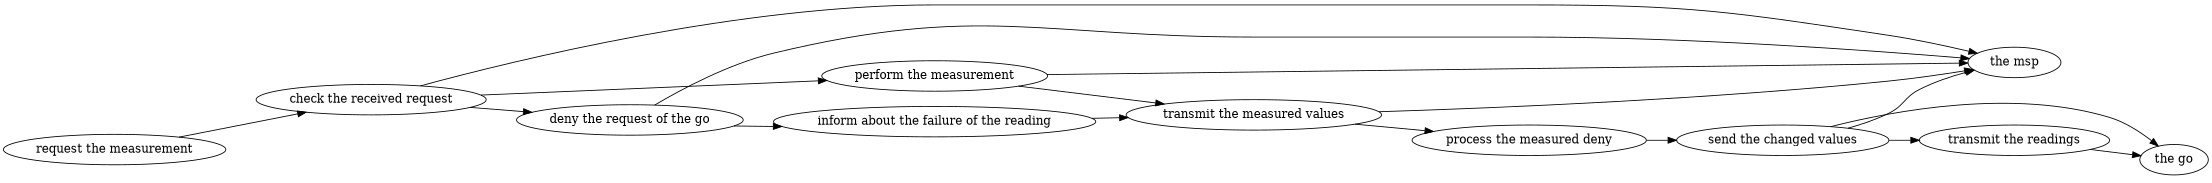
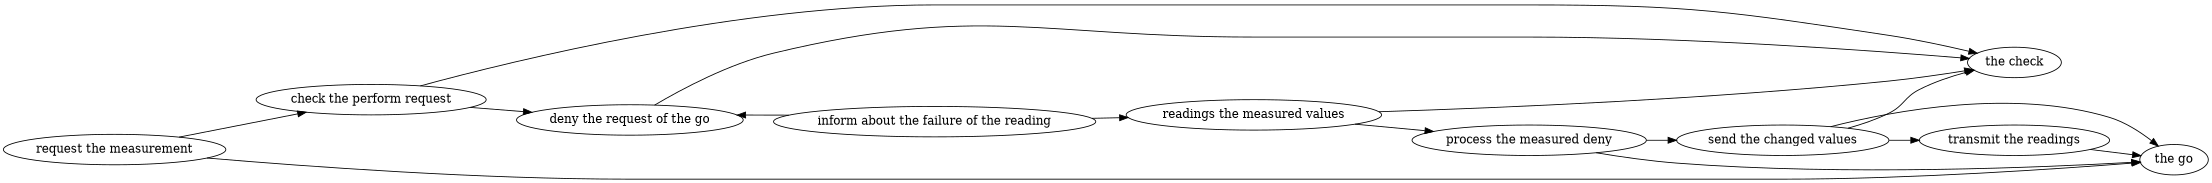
(2014, 62) -> (2014, 62)
(935, 76) -> none
(371, 100) -> (371, 100)
(1254, 115) -> (1254, 115)
(754, 126) -> (767, 115)
none -> (1863, 170)
none -> (1169, 179)
